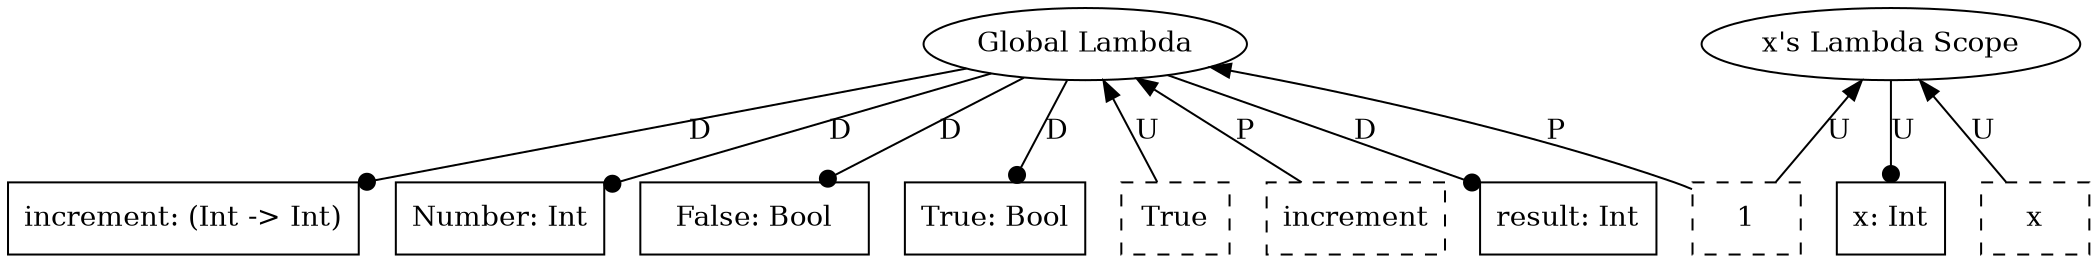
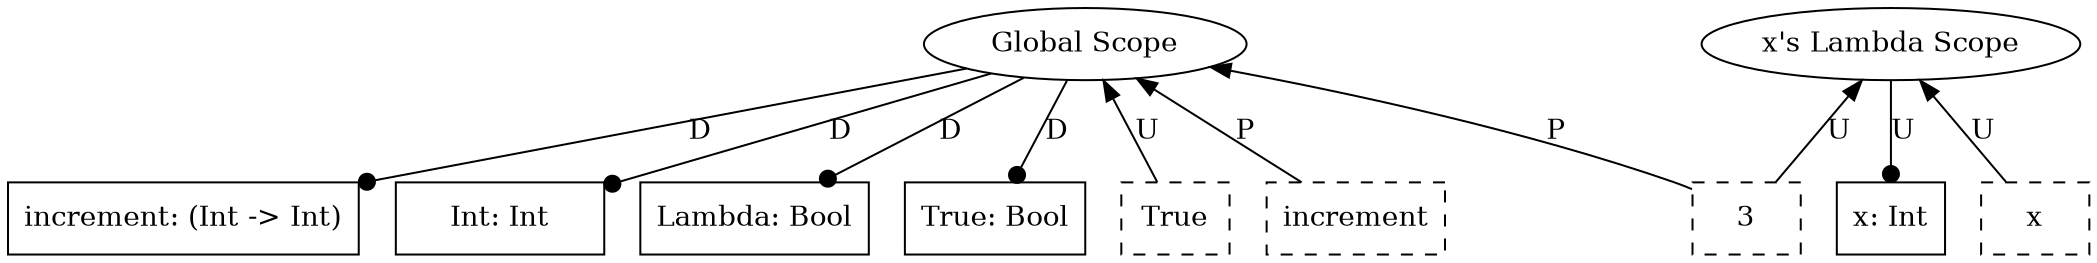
(1085, 44) -> (1085, 44)
(500, 218) -> (500, 218)
(755, 218) -> (755, 218)
(1568, 218) -> none
(1747, 218) -> (1747, 218)
